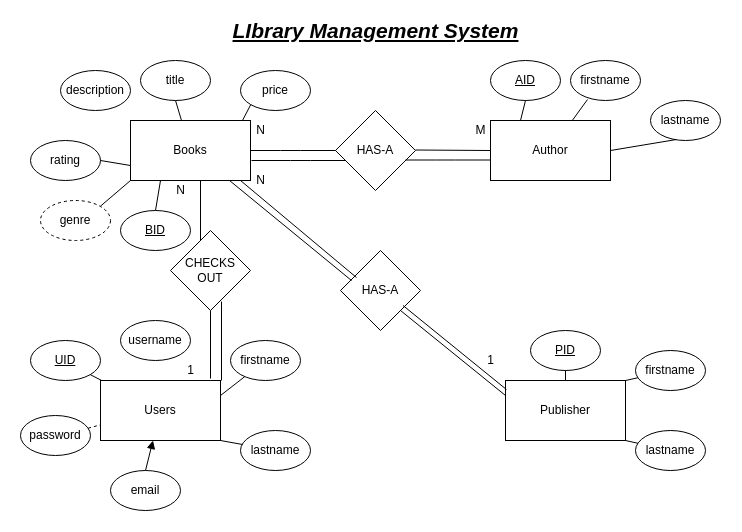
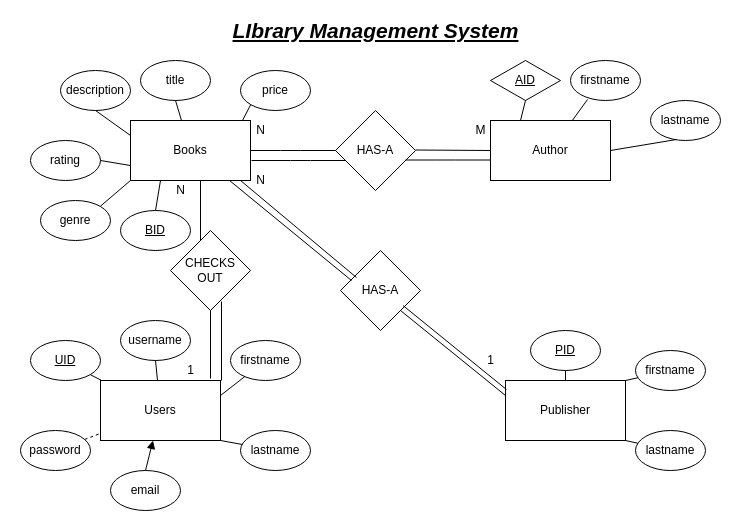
(526, 81) -> (526, 81)
none -> (113, 123)
(76, 221) -> (76, 221)
none -> (157, 371)
(56, 436) -> (56, 451)
